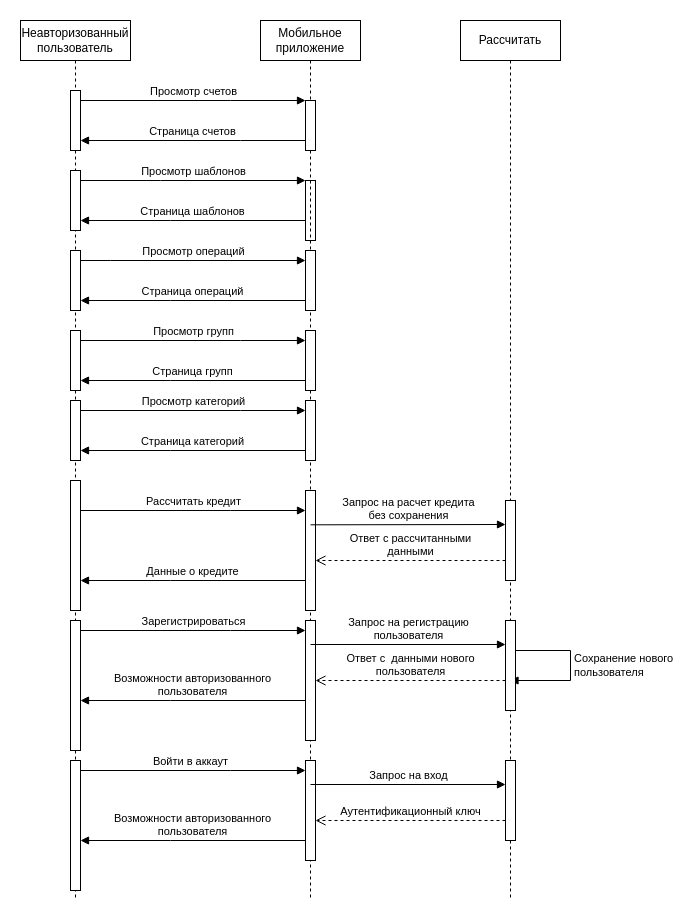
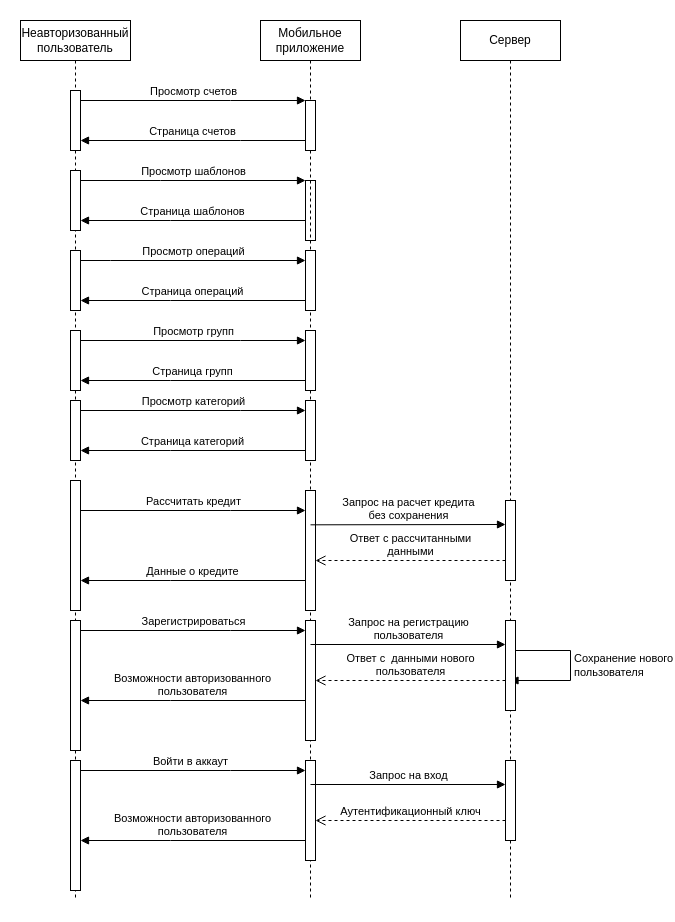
(511, 41) -> (511, 41)
